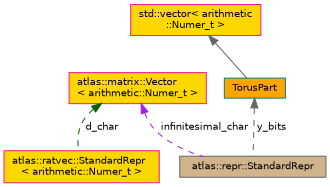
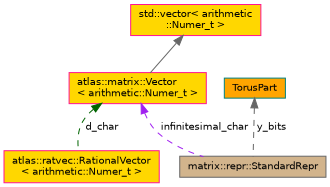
(231, 61) -> (163, 58)
(82, 167) -> (82, 167)
(253, 167) -> (253, 167)
